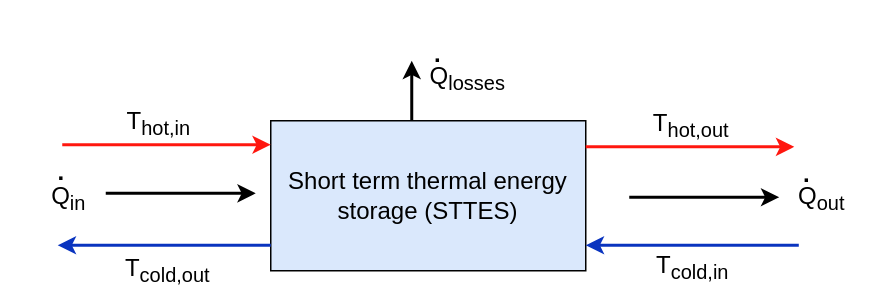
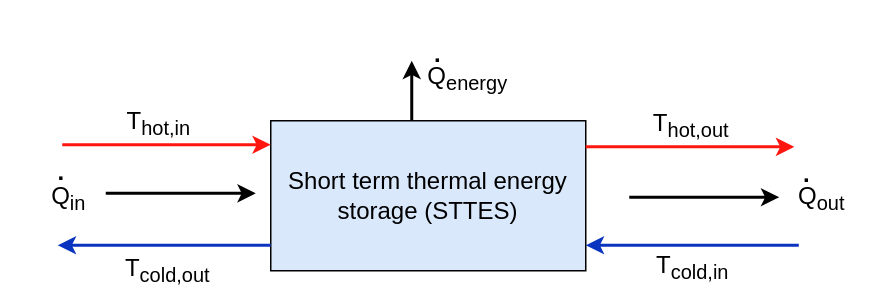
(468, 79) -> (468, 79)
